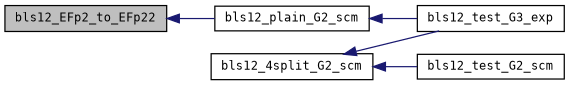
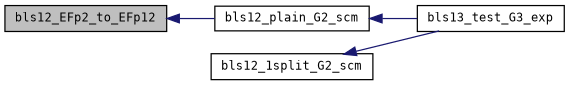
(86, 19) -> (86, 19)
(491, 19) -> (491, 19)
(292, 67) -> (292, 67)
(491, 67) -> none
